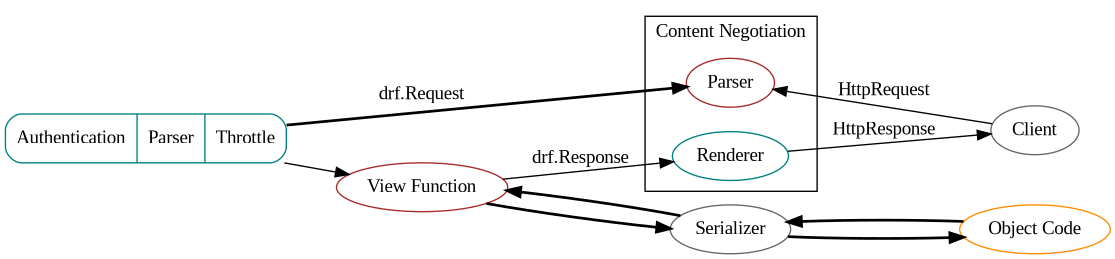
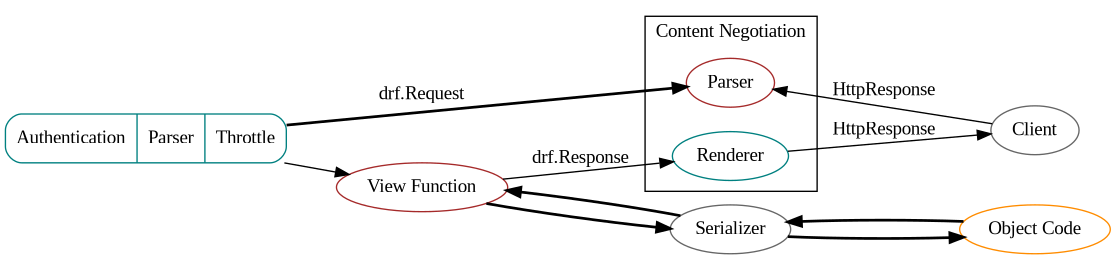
(884, 90) -> (884, 90)
